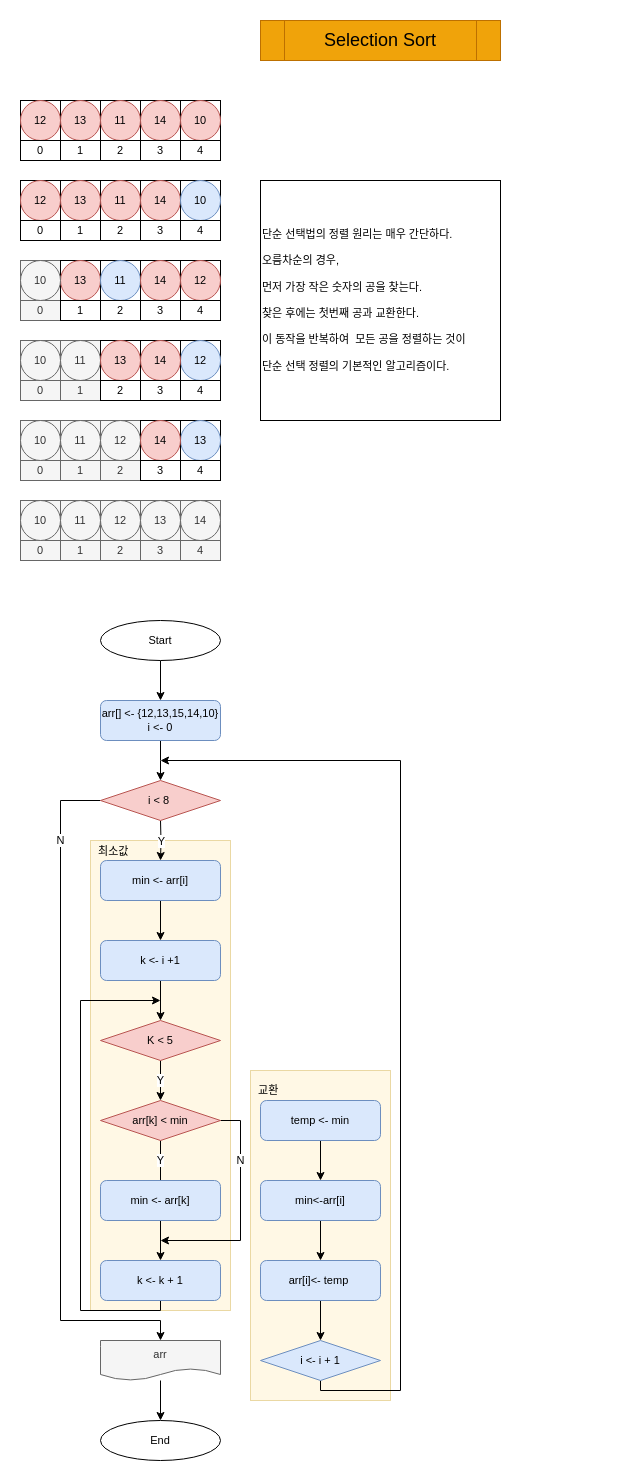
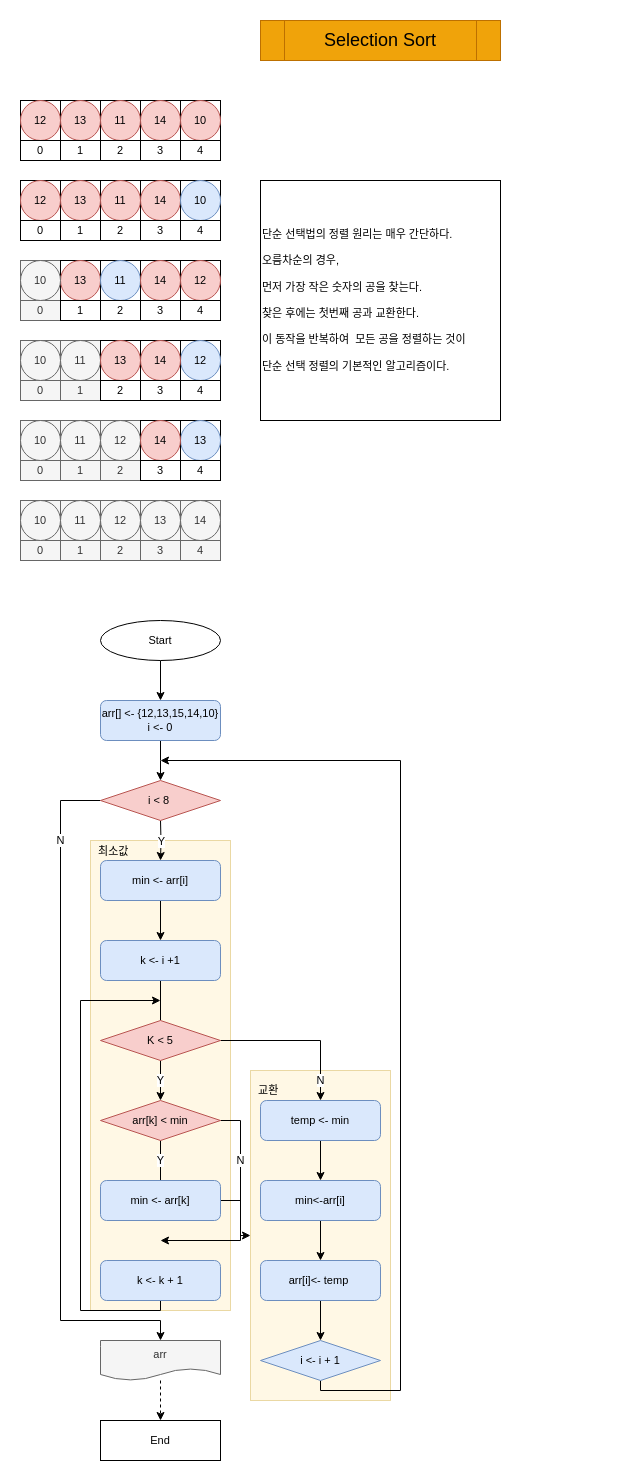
(161, 1012) -> (161, 1015)
none -> (297, 1041)
(161, 1237) -> (230, 1201)
(161, 1397) -> (161, 1397)
(161, 1441) -> (161, 1441)
